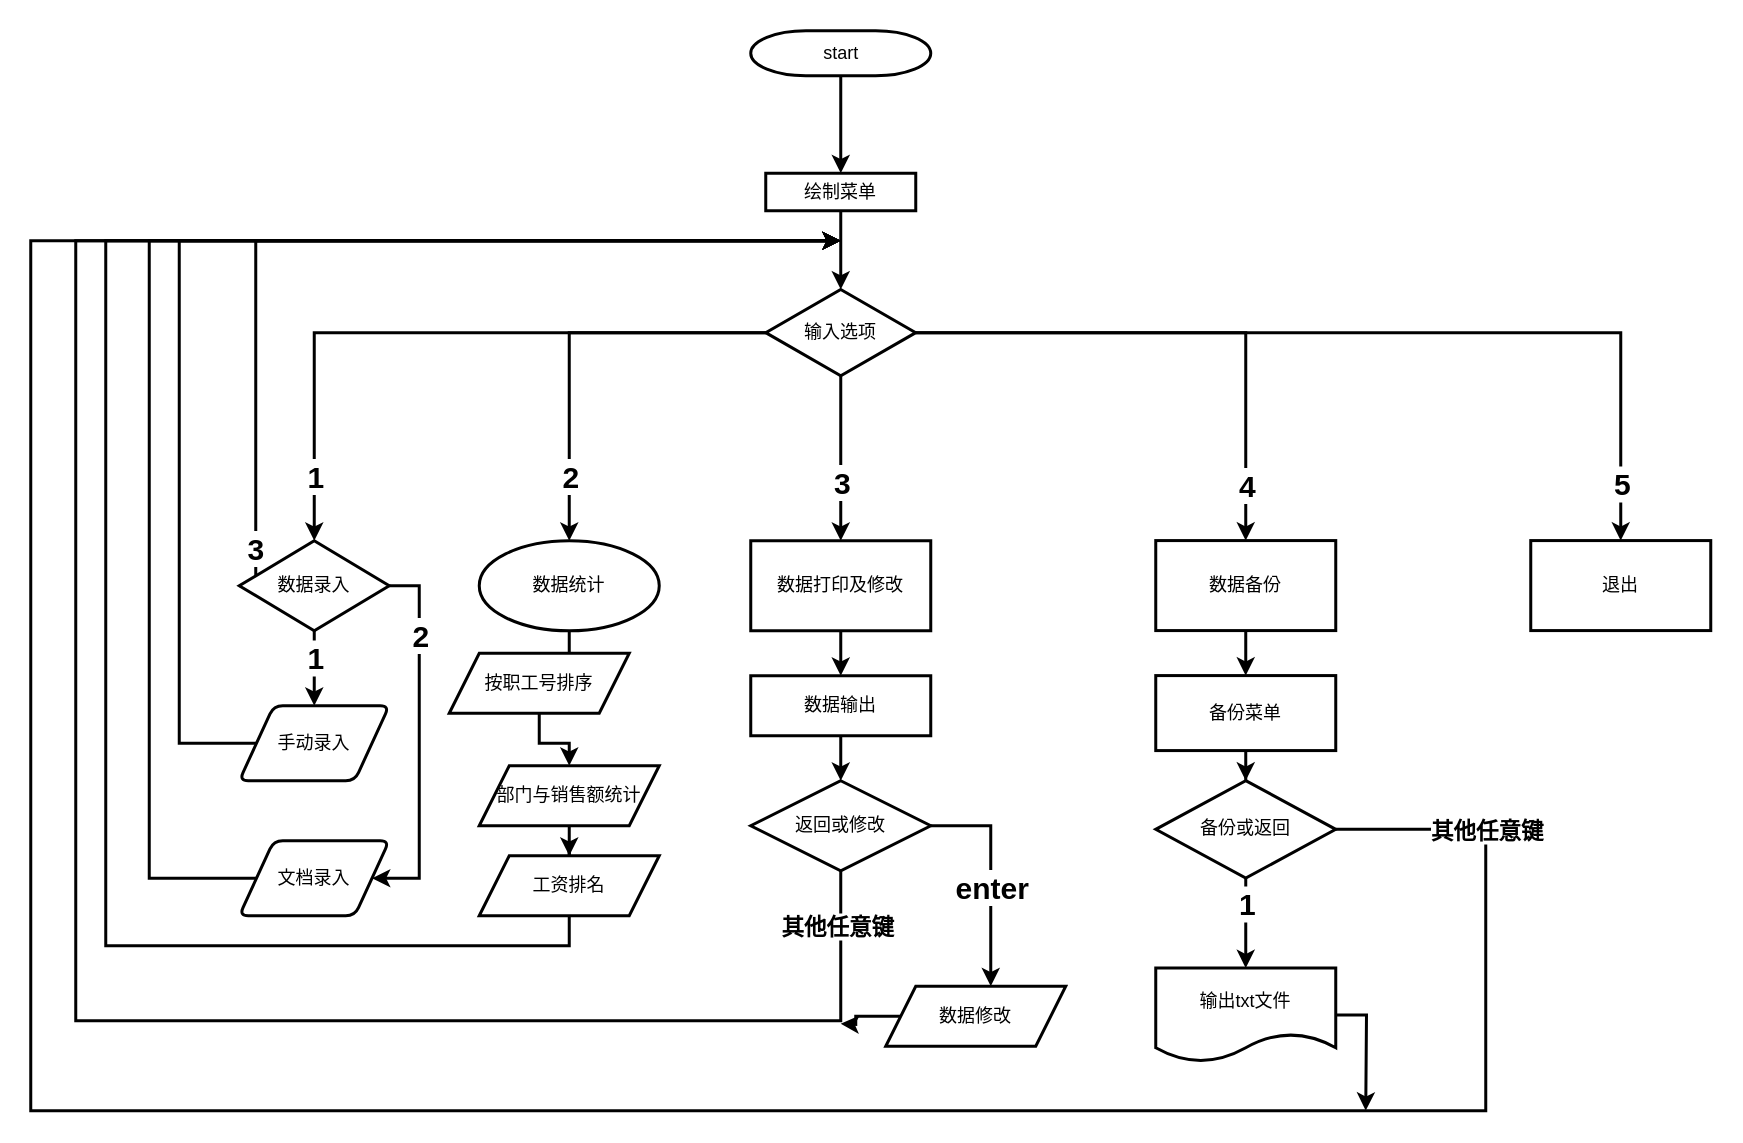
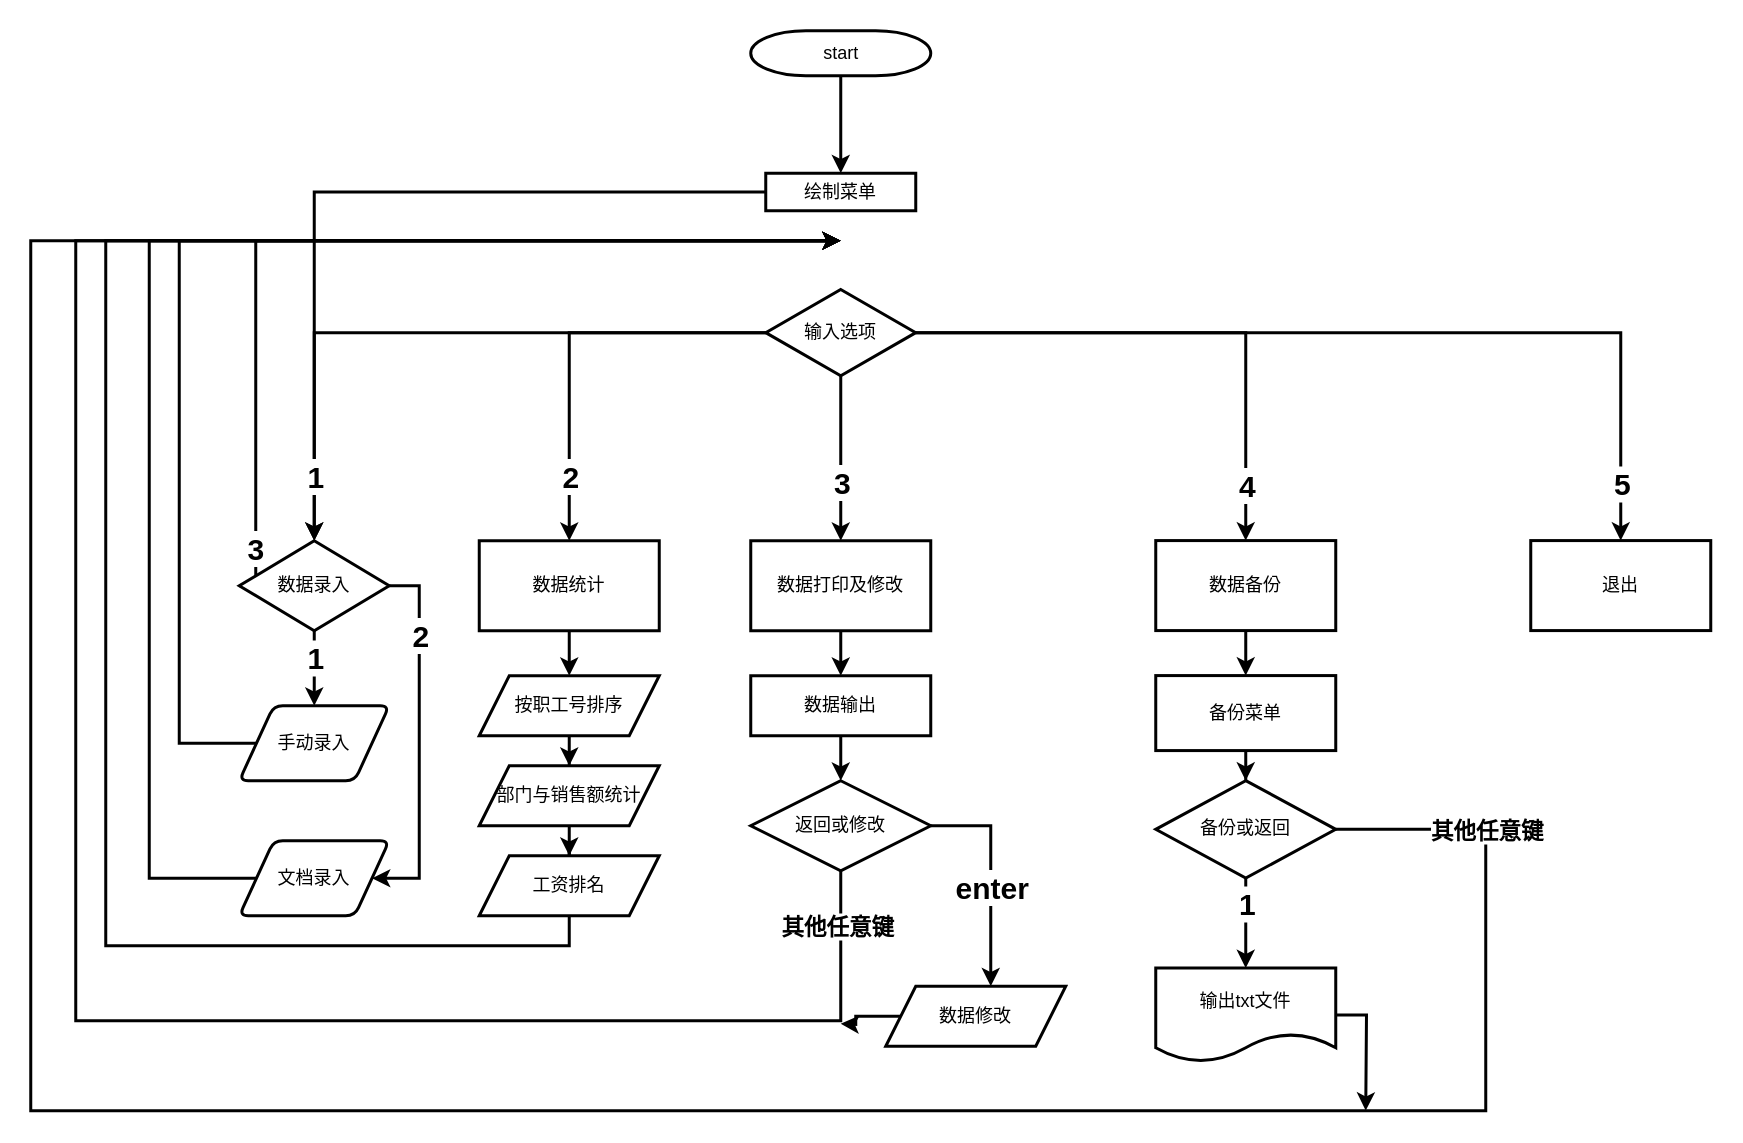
(841, 244) -> (471, 192)
(569, 586) -> (569, 586)
(539, 683) -> (569, 706)
